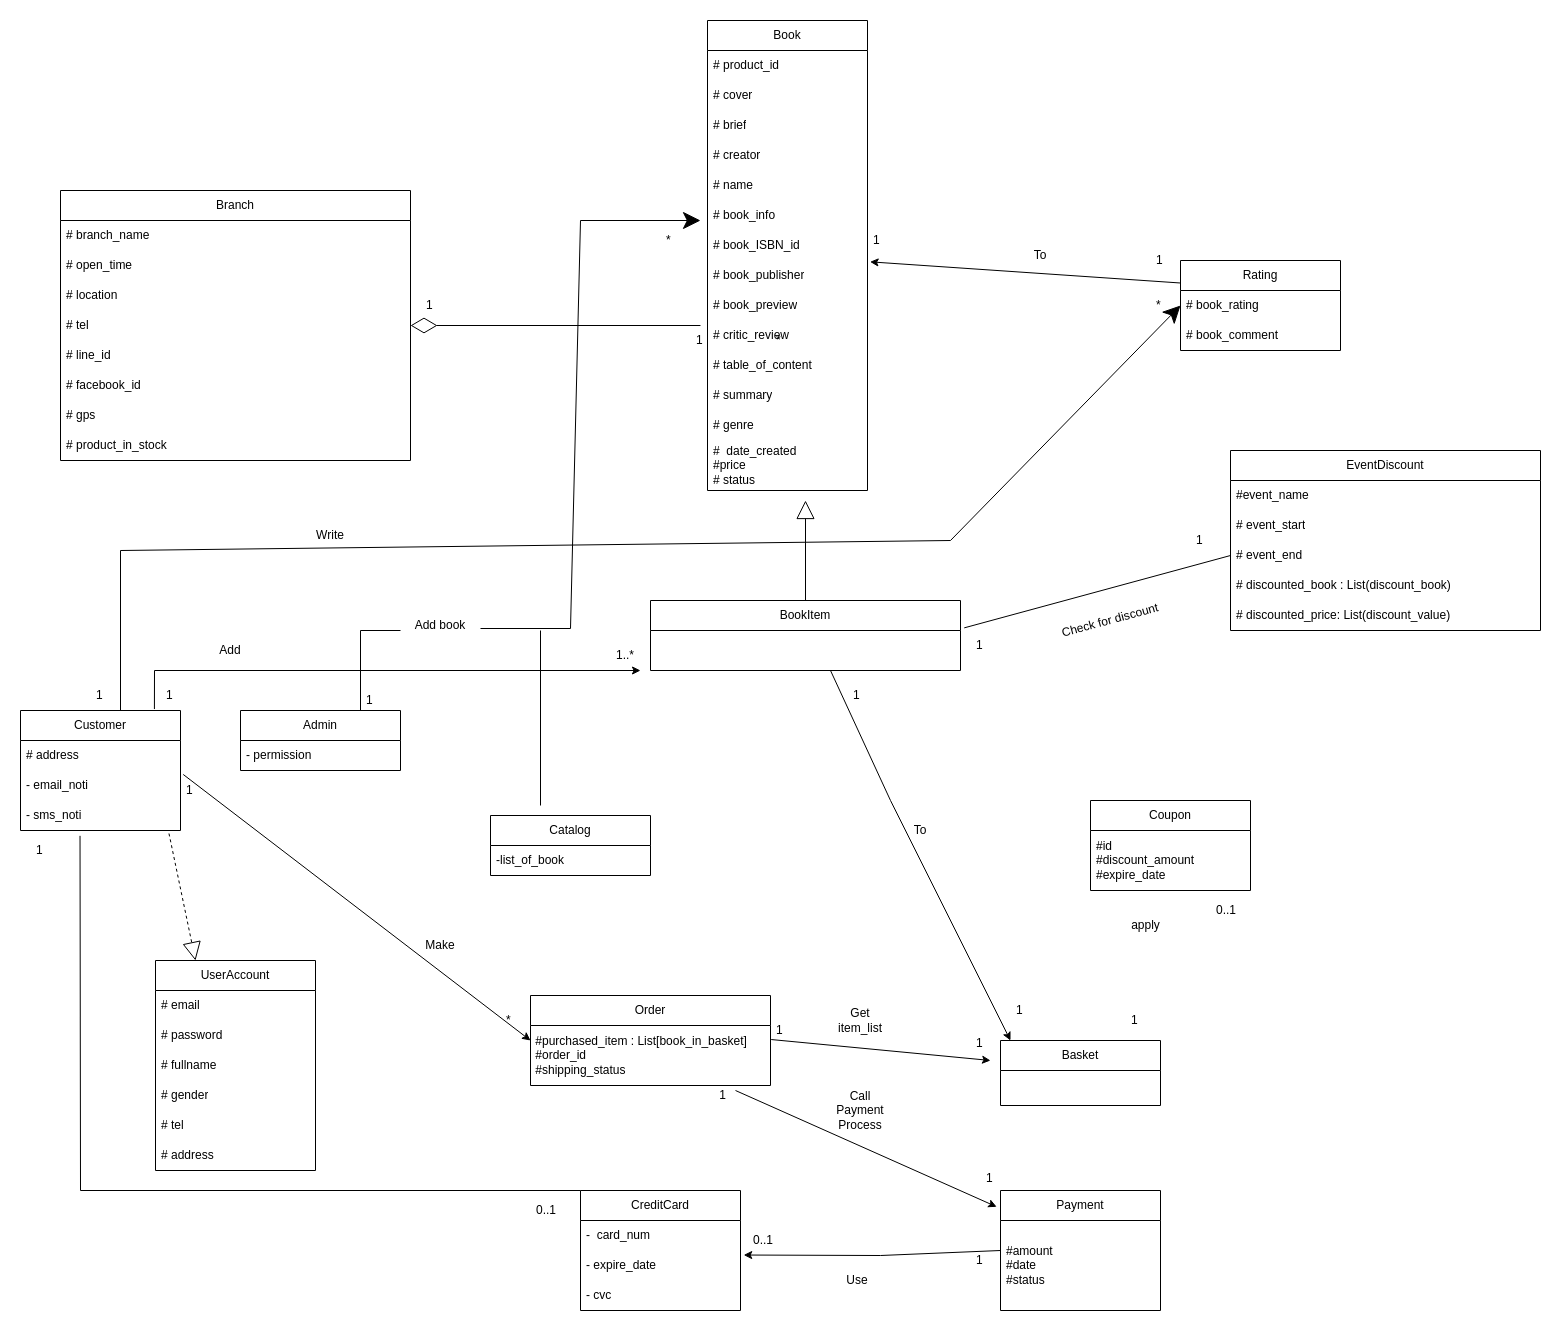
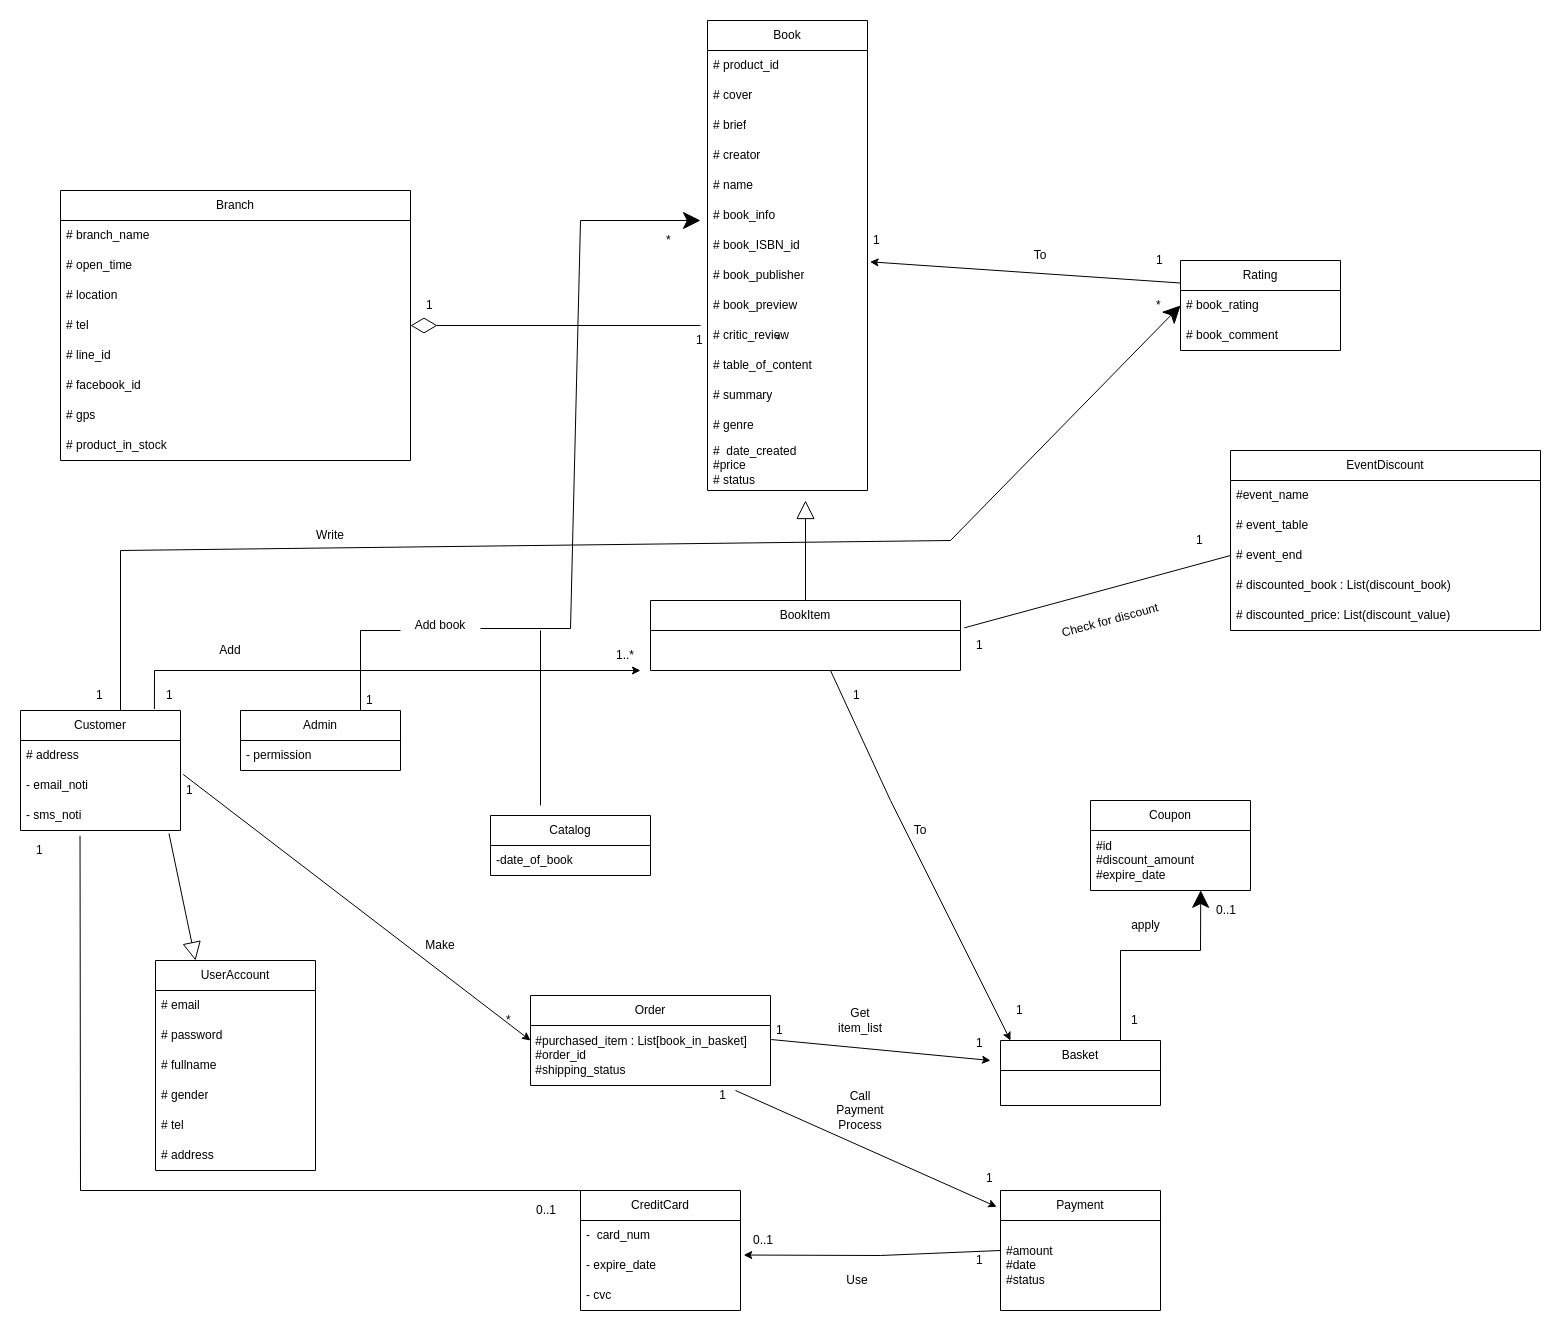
(1279, 526) -> (1277, 526)
(537, 861) -> (540, 861)
(180, 887) -> (180, 887)
none -> (1139, 951)
